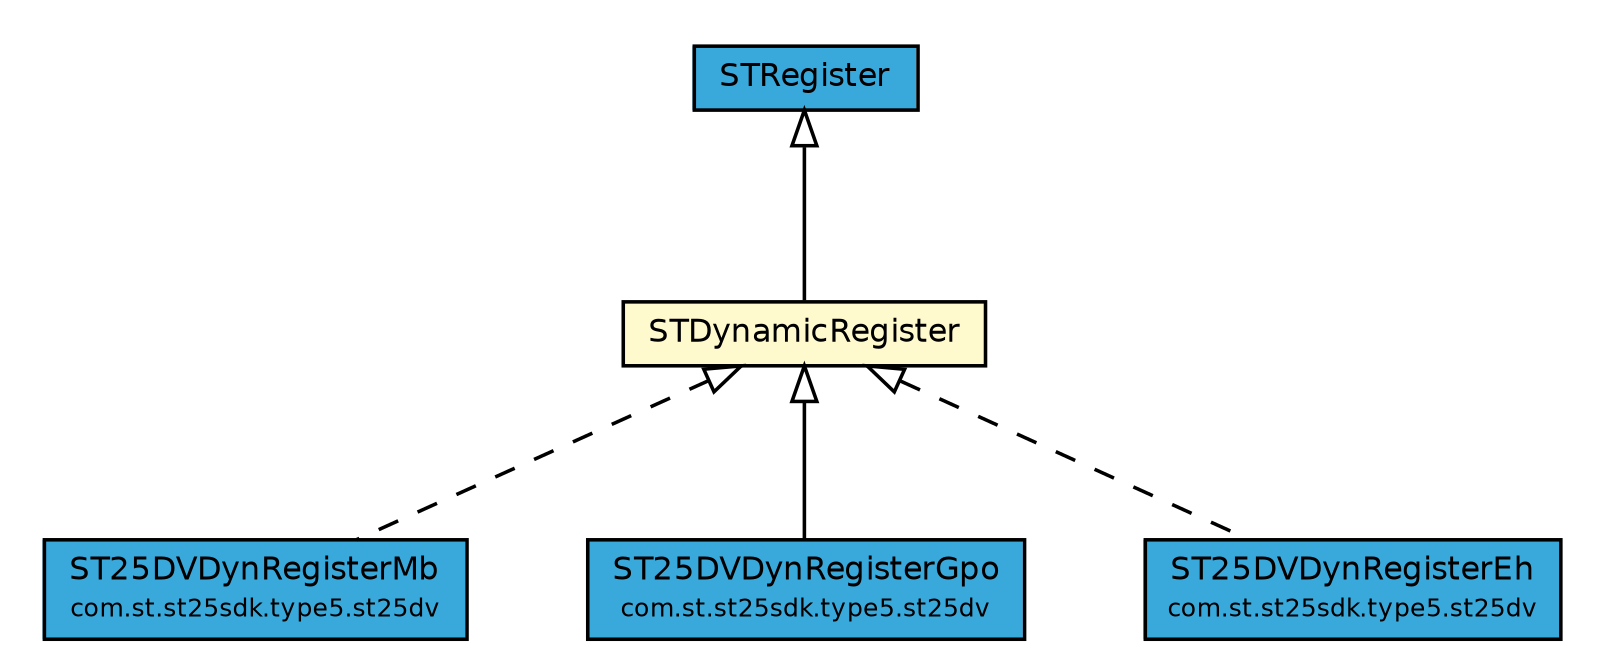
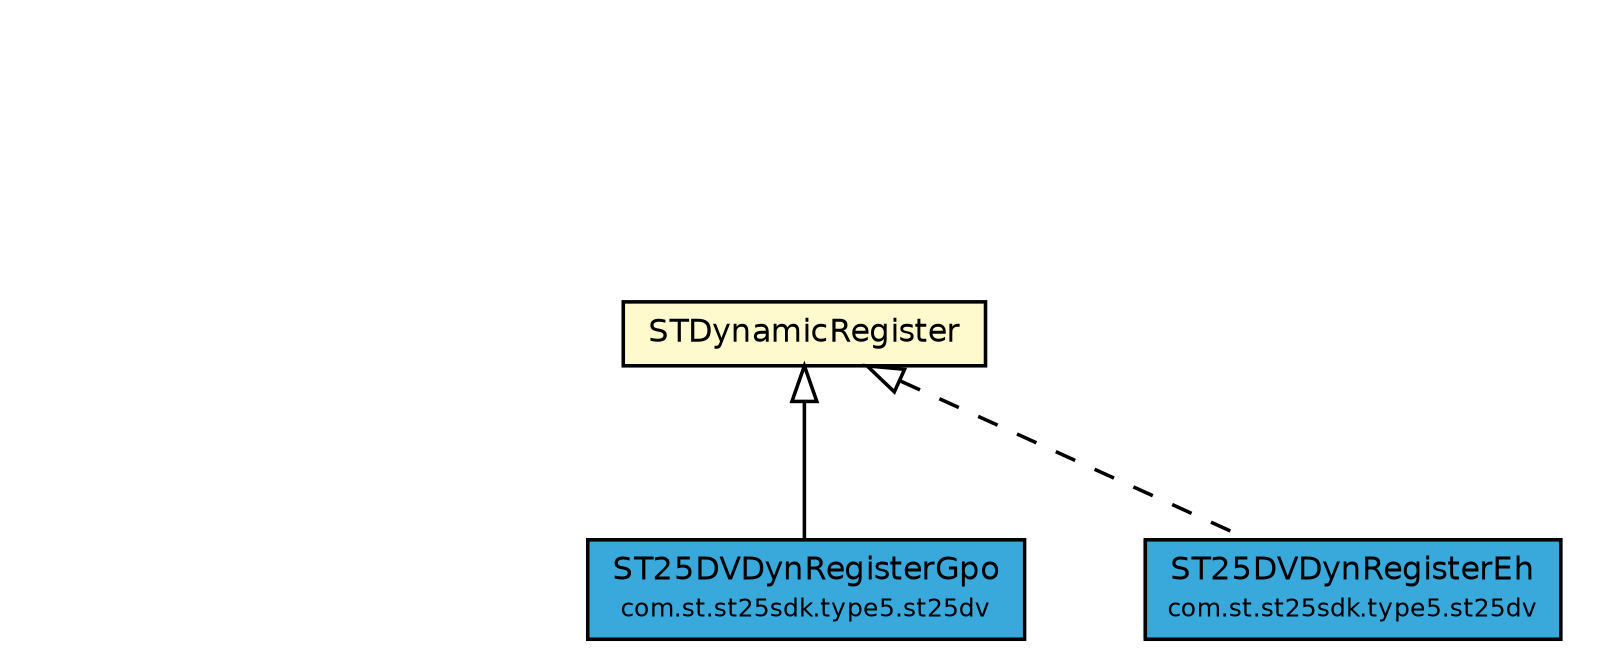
(804, 78) -> none
(254, 590) -> none
